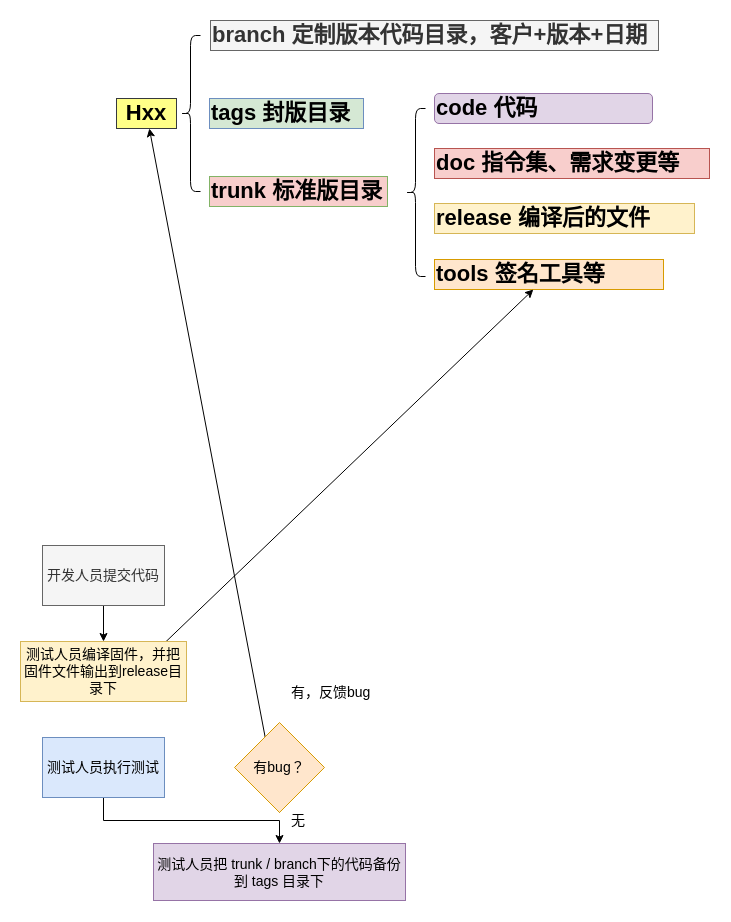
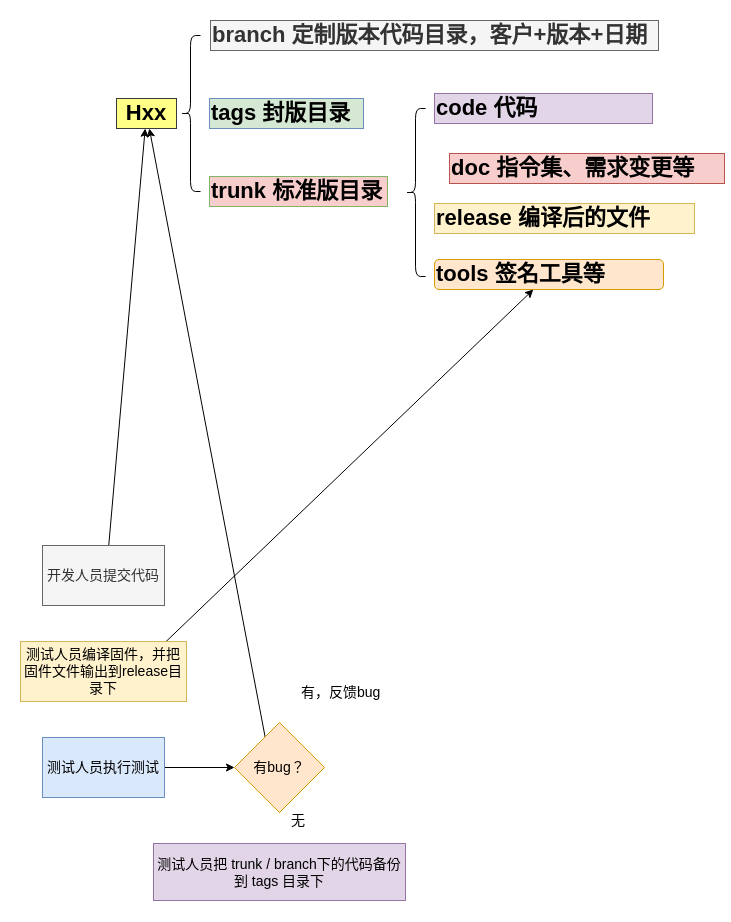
(544, 109) -> (544, 109)
(572, 164) -> (587, 169)
(549, 275) -> (549, 275)
(104, 620) -> (127, 340)
(346, 692) -> (356, 692)
(188, 821) -> (196, 768)
